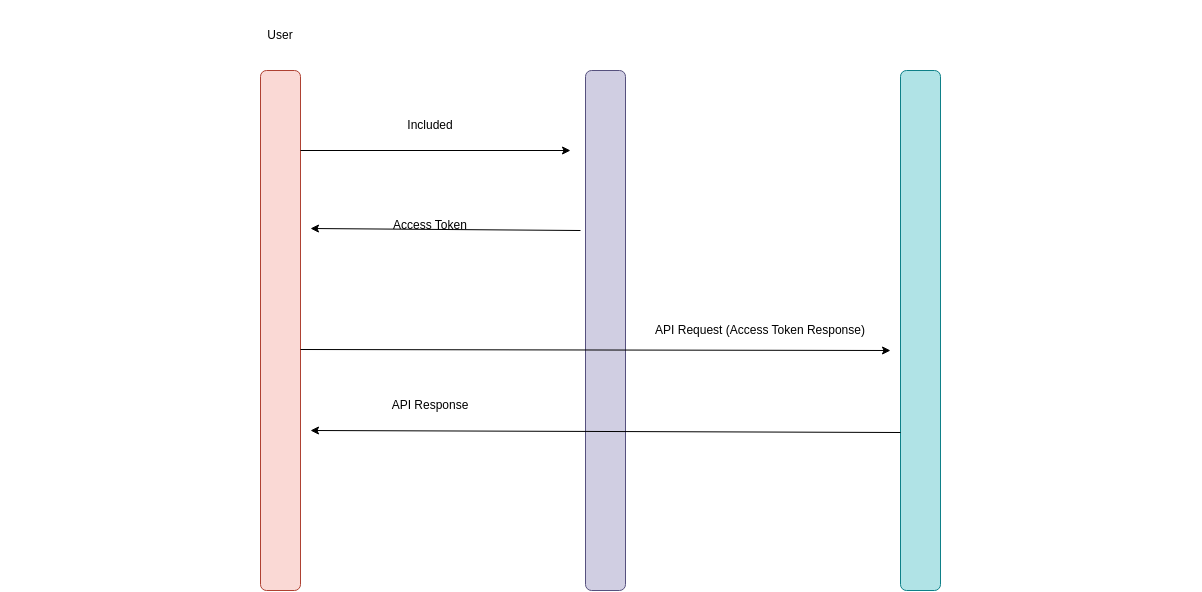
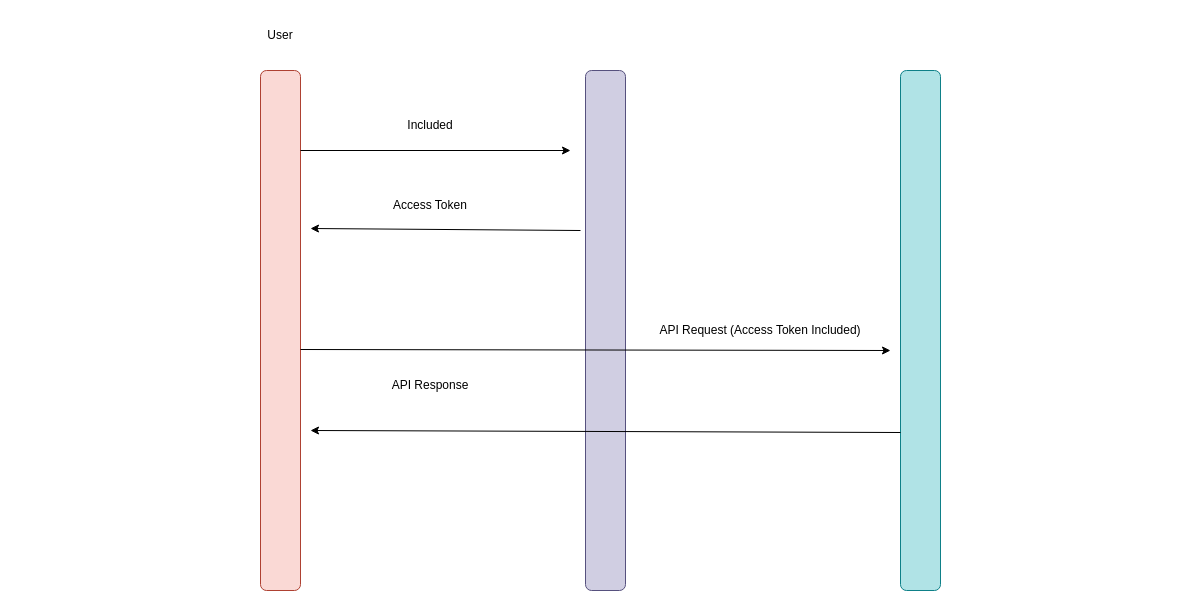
(431, 226) -> (431, 206)
(761, 331) -> (761, 331)
(431, 406) -> (431, 386)
